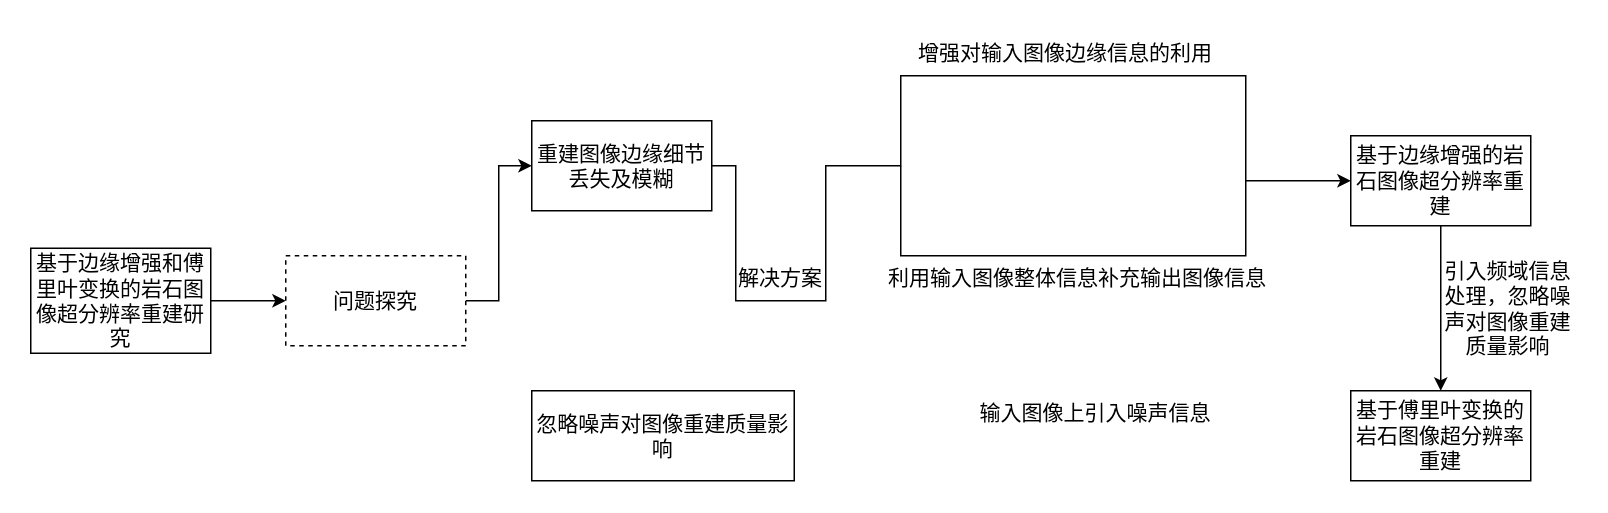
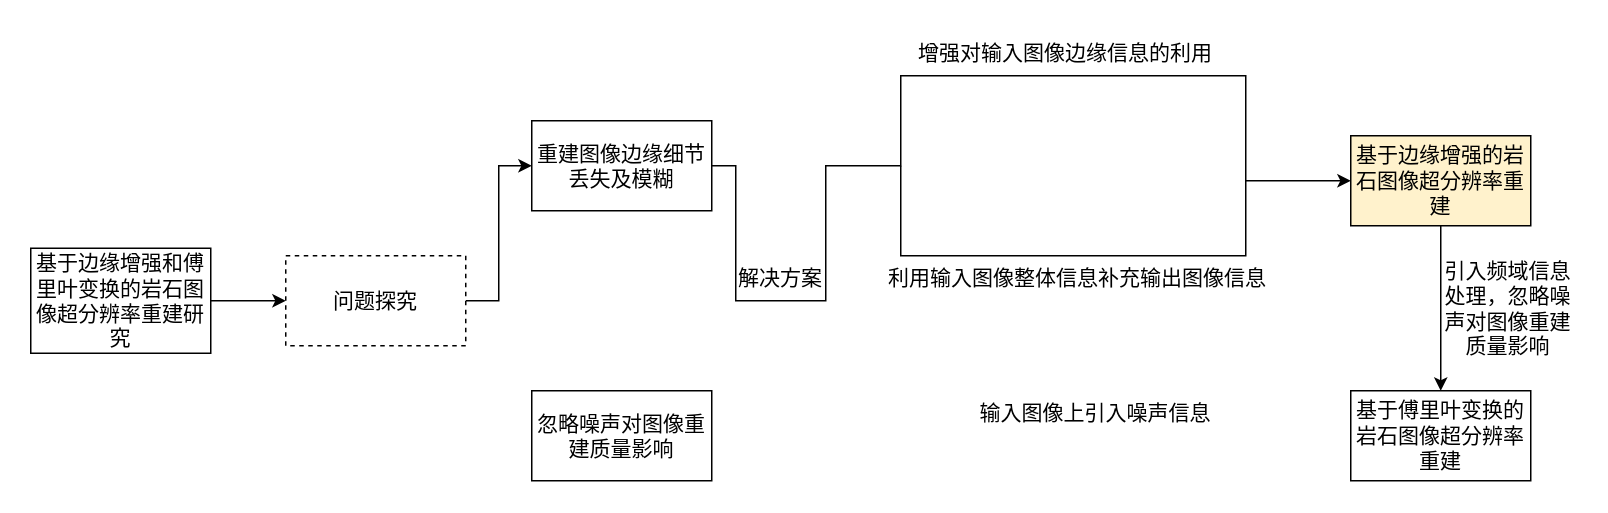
(1441, 181) -> (1441, 181)
(663, 436) -> (622, 436)
